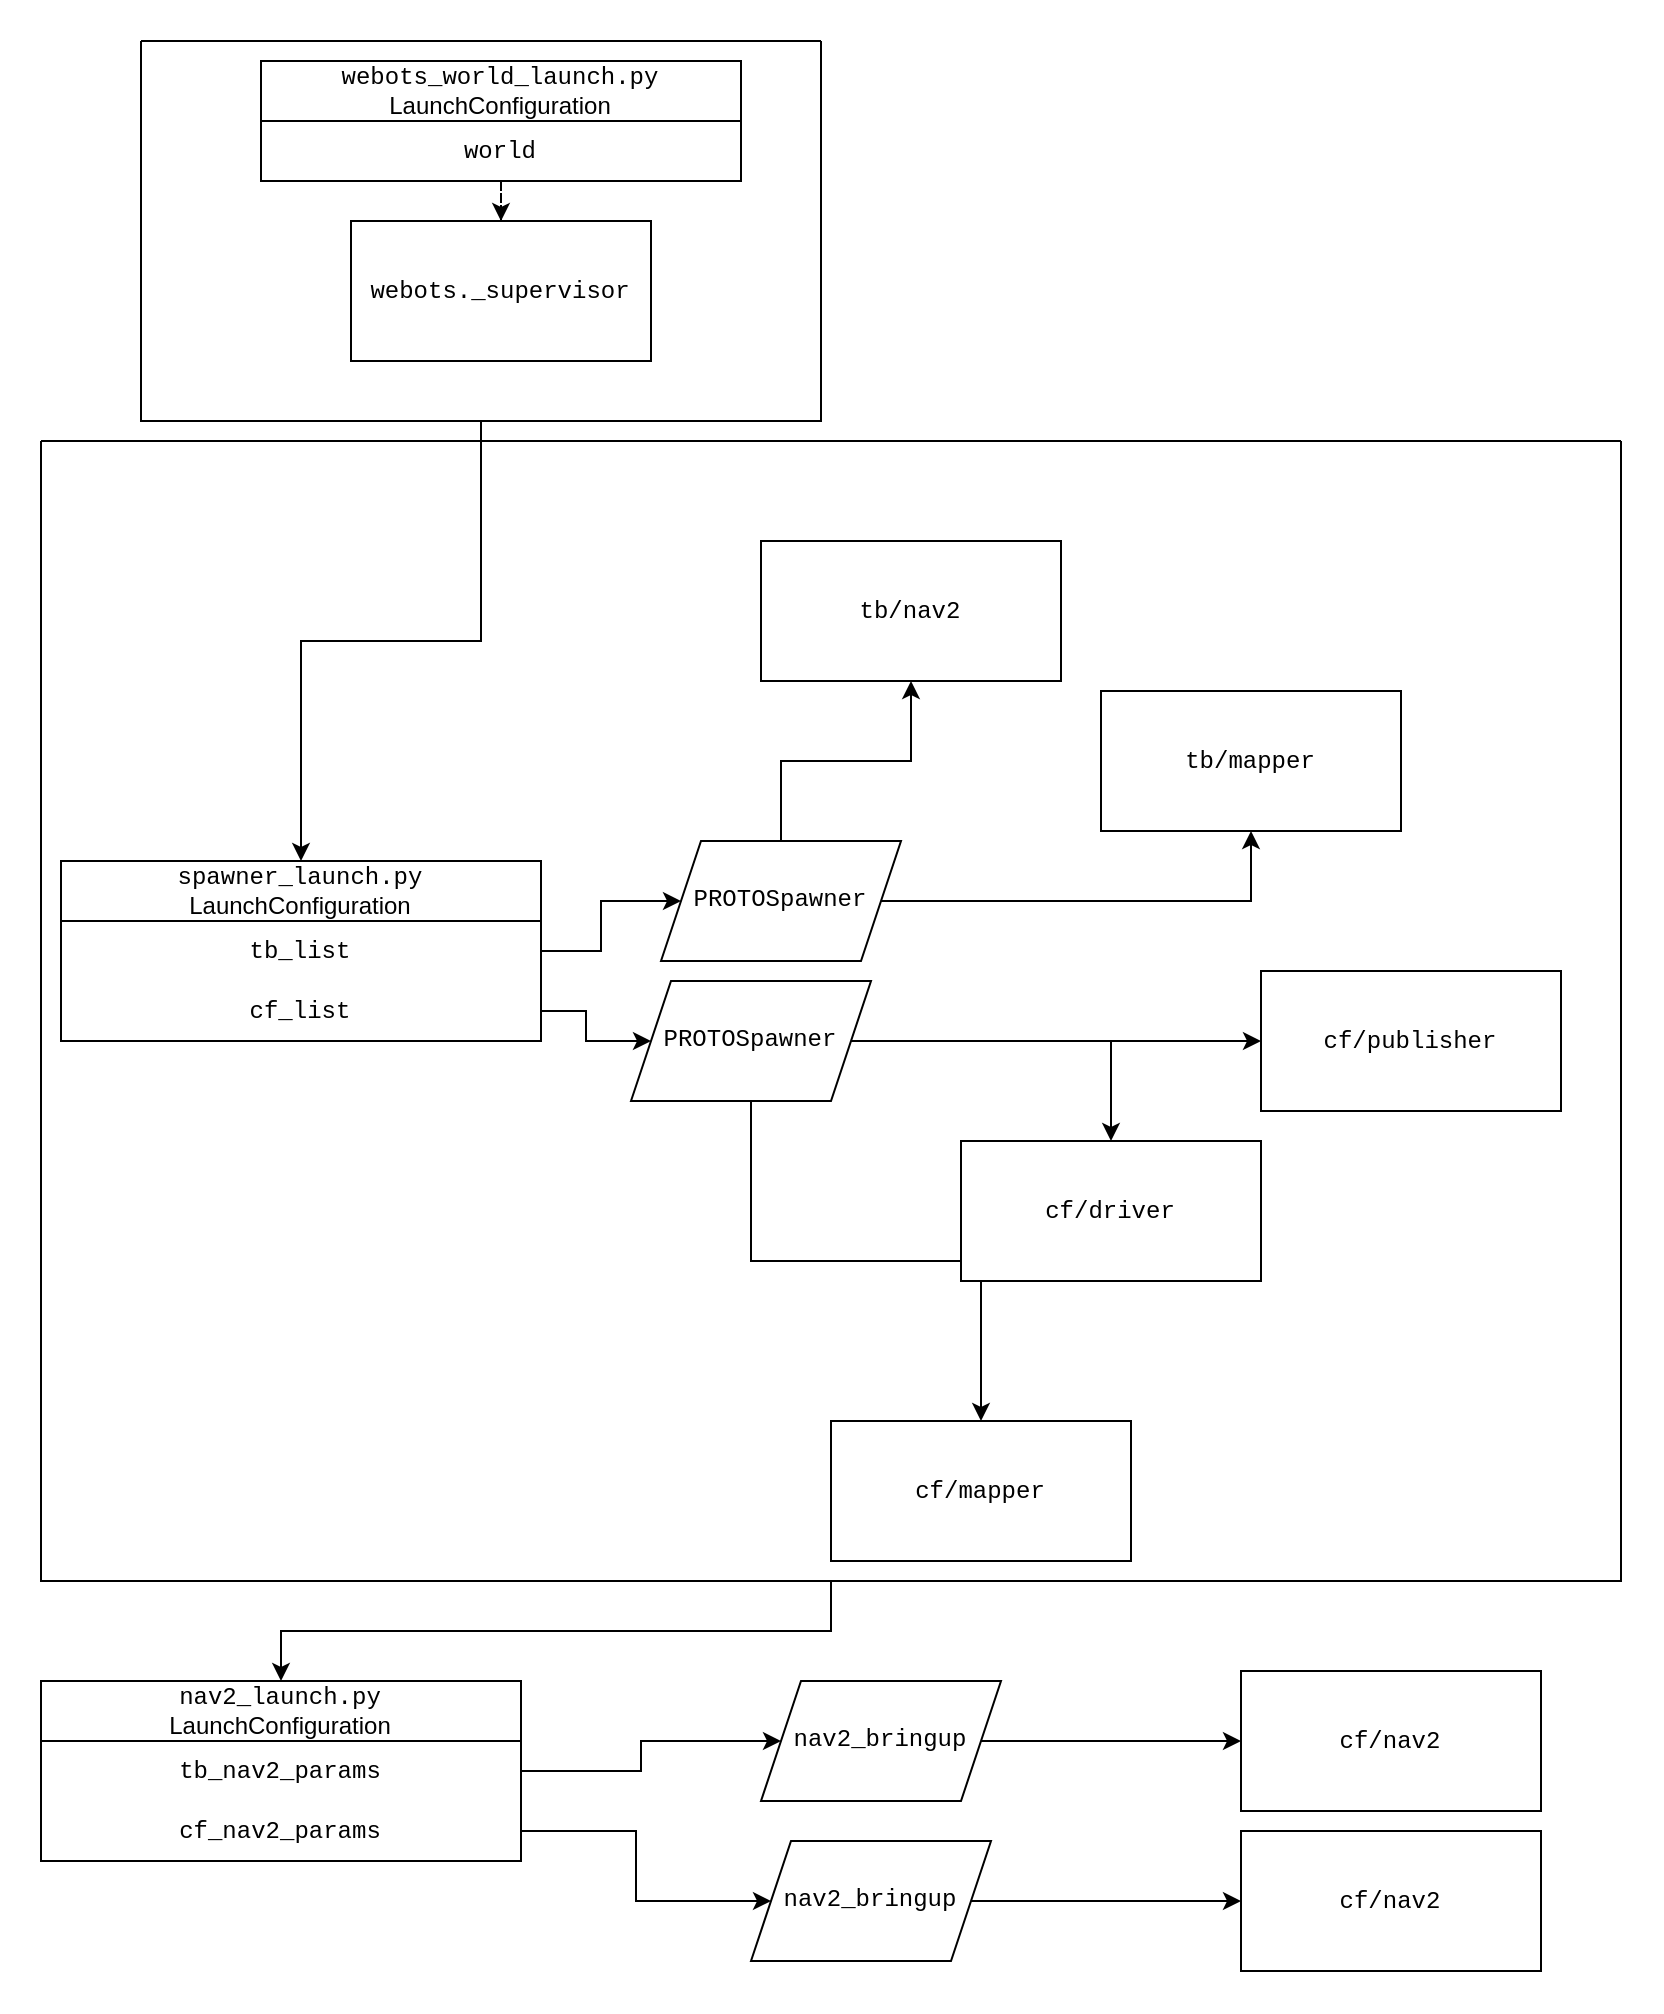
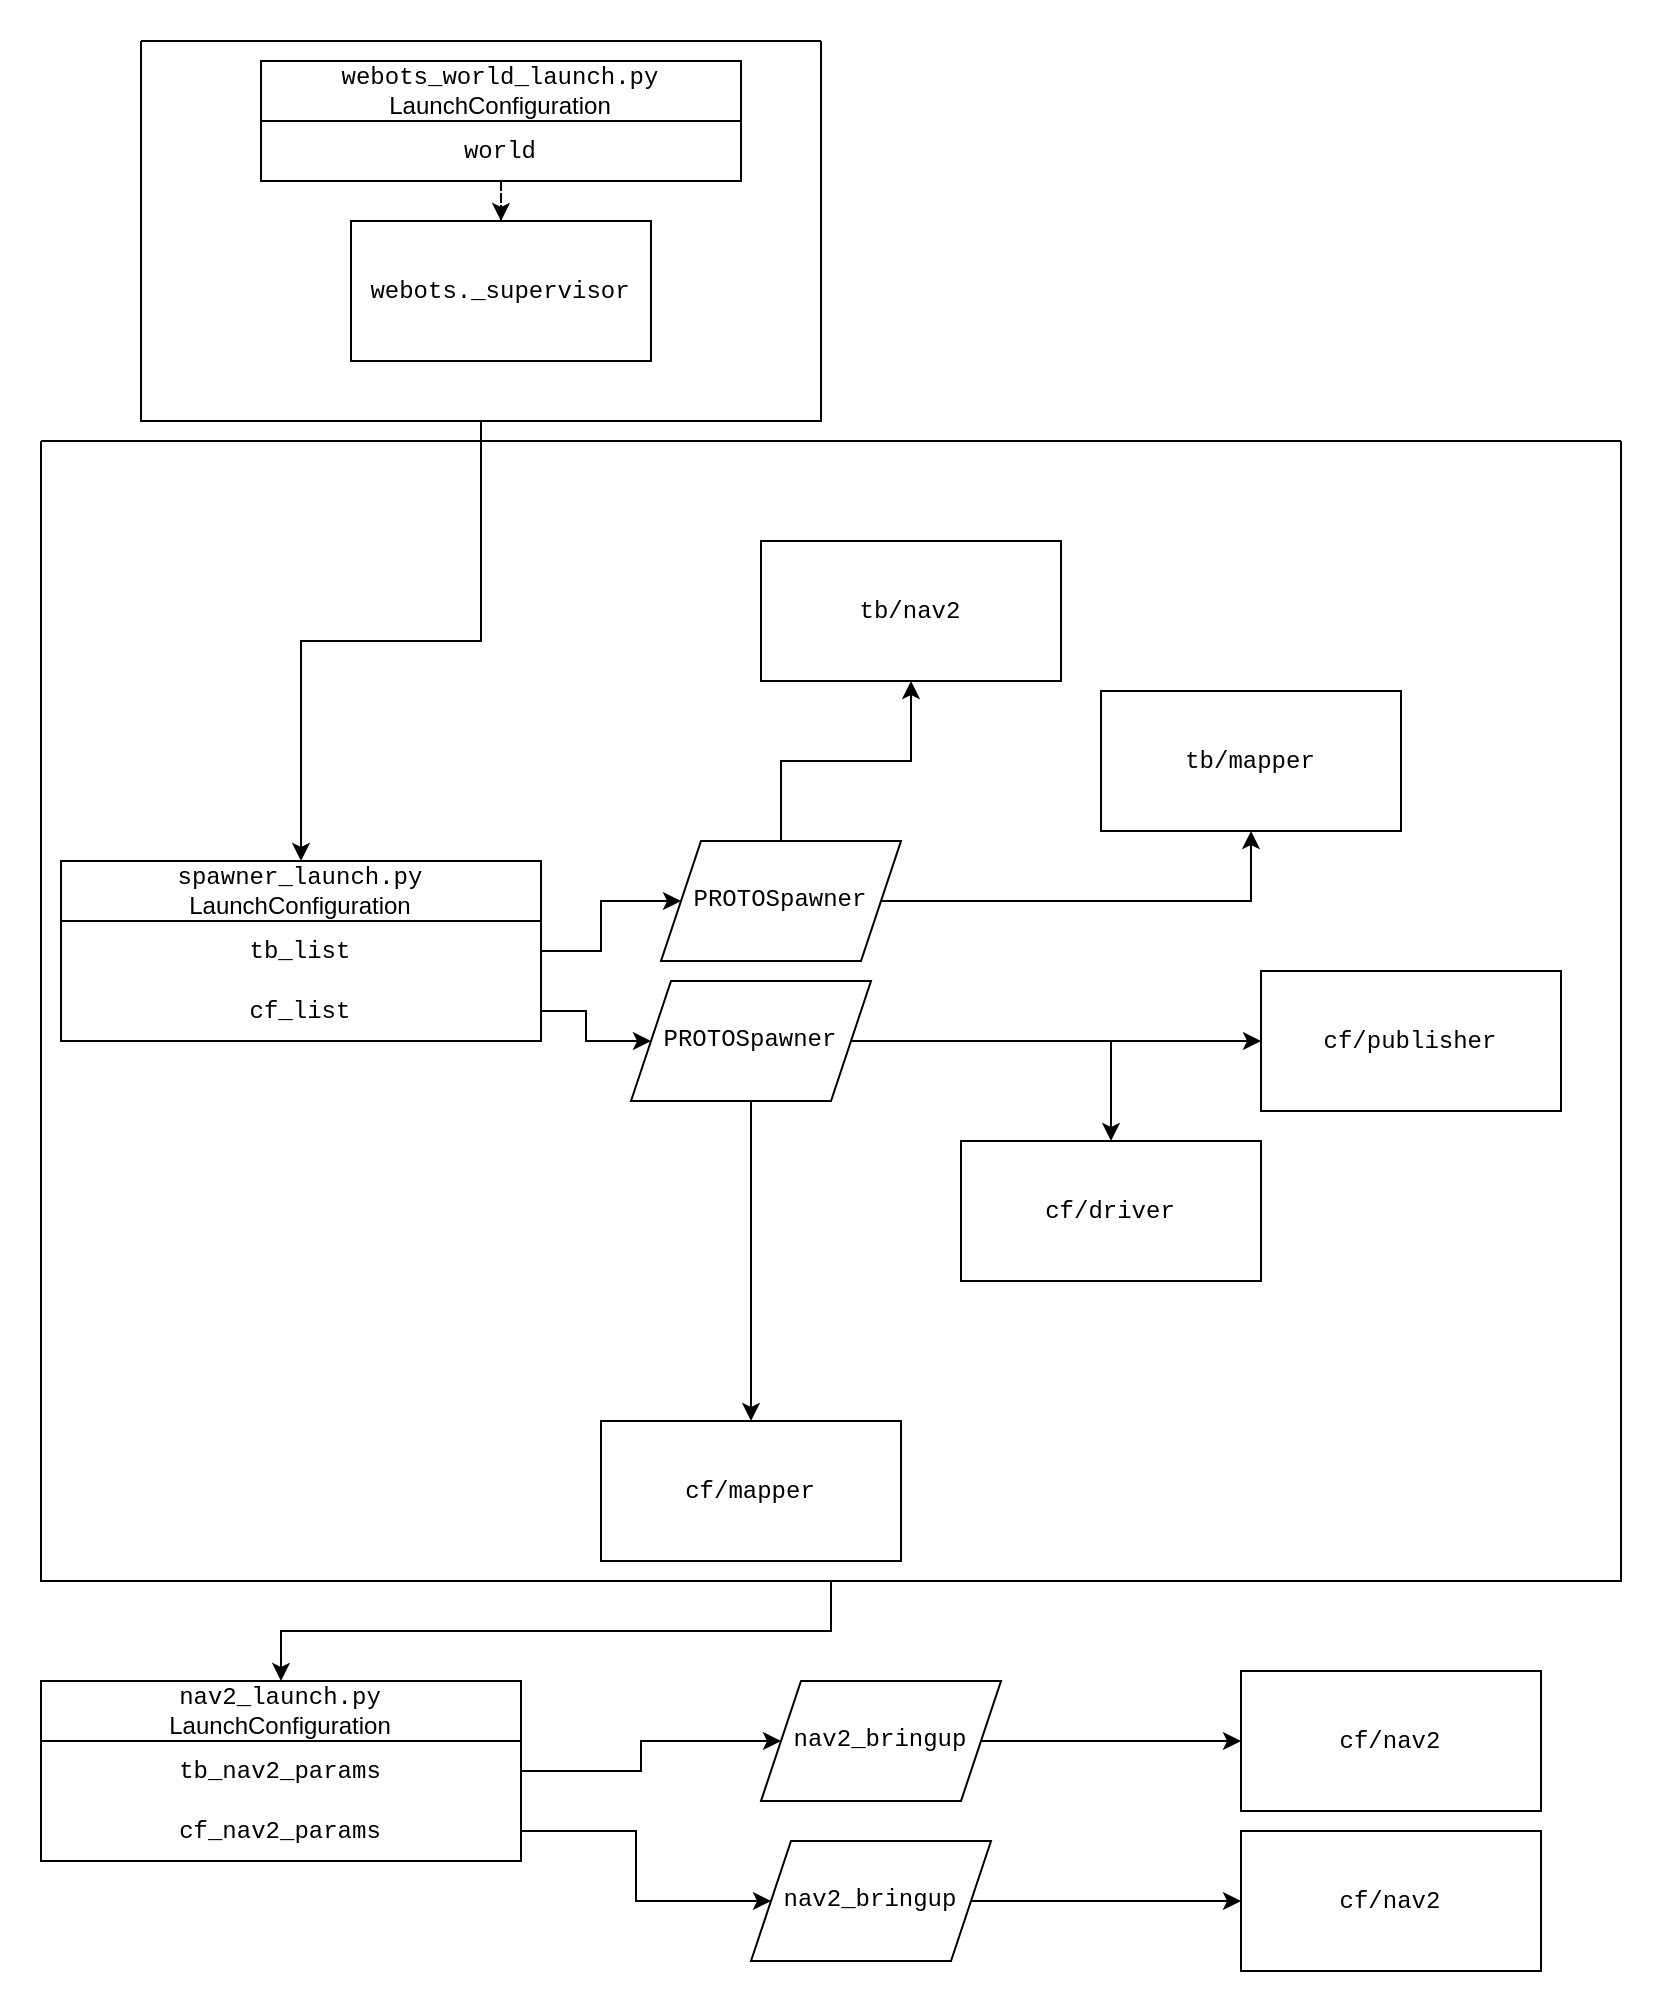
(981, 1491) -> (751, 1491)
